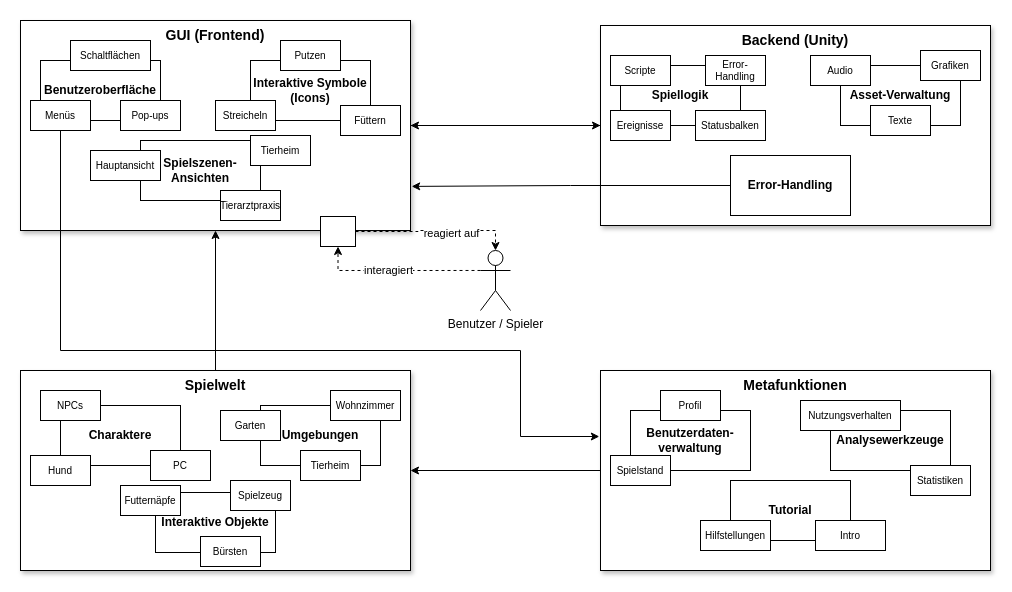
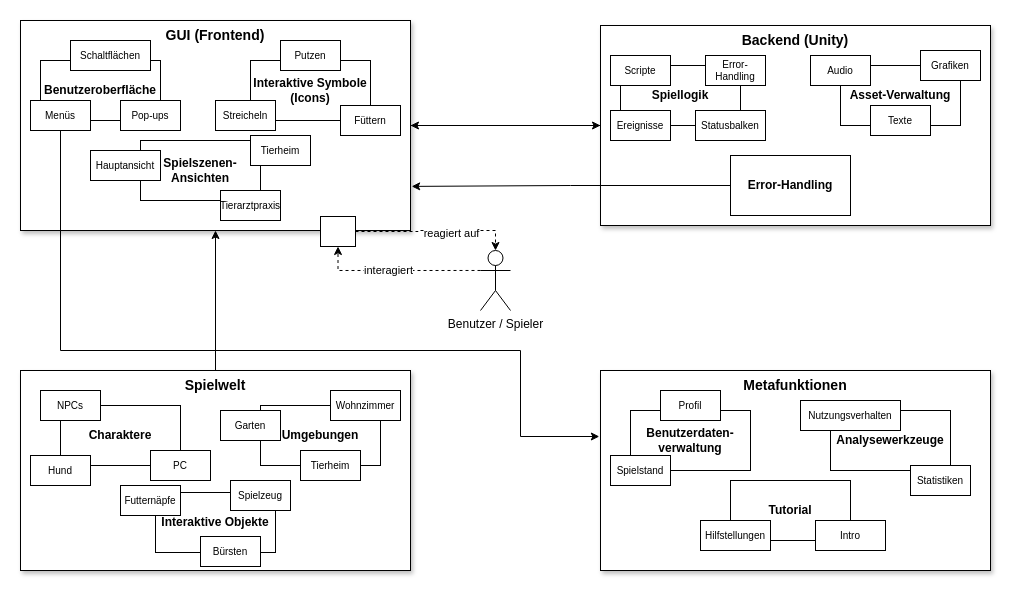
(509, 471) -> none
